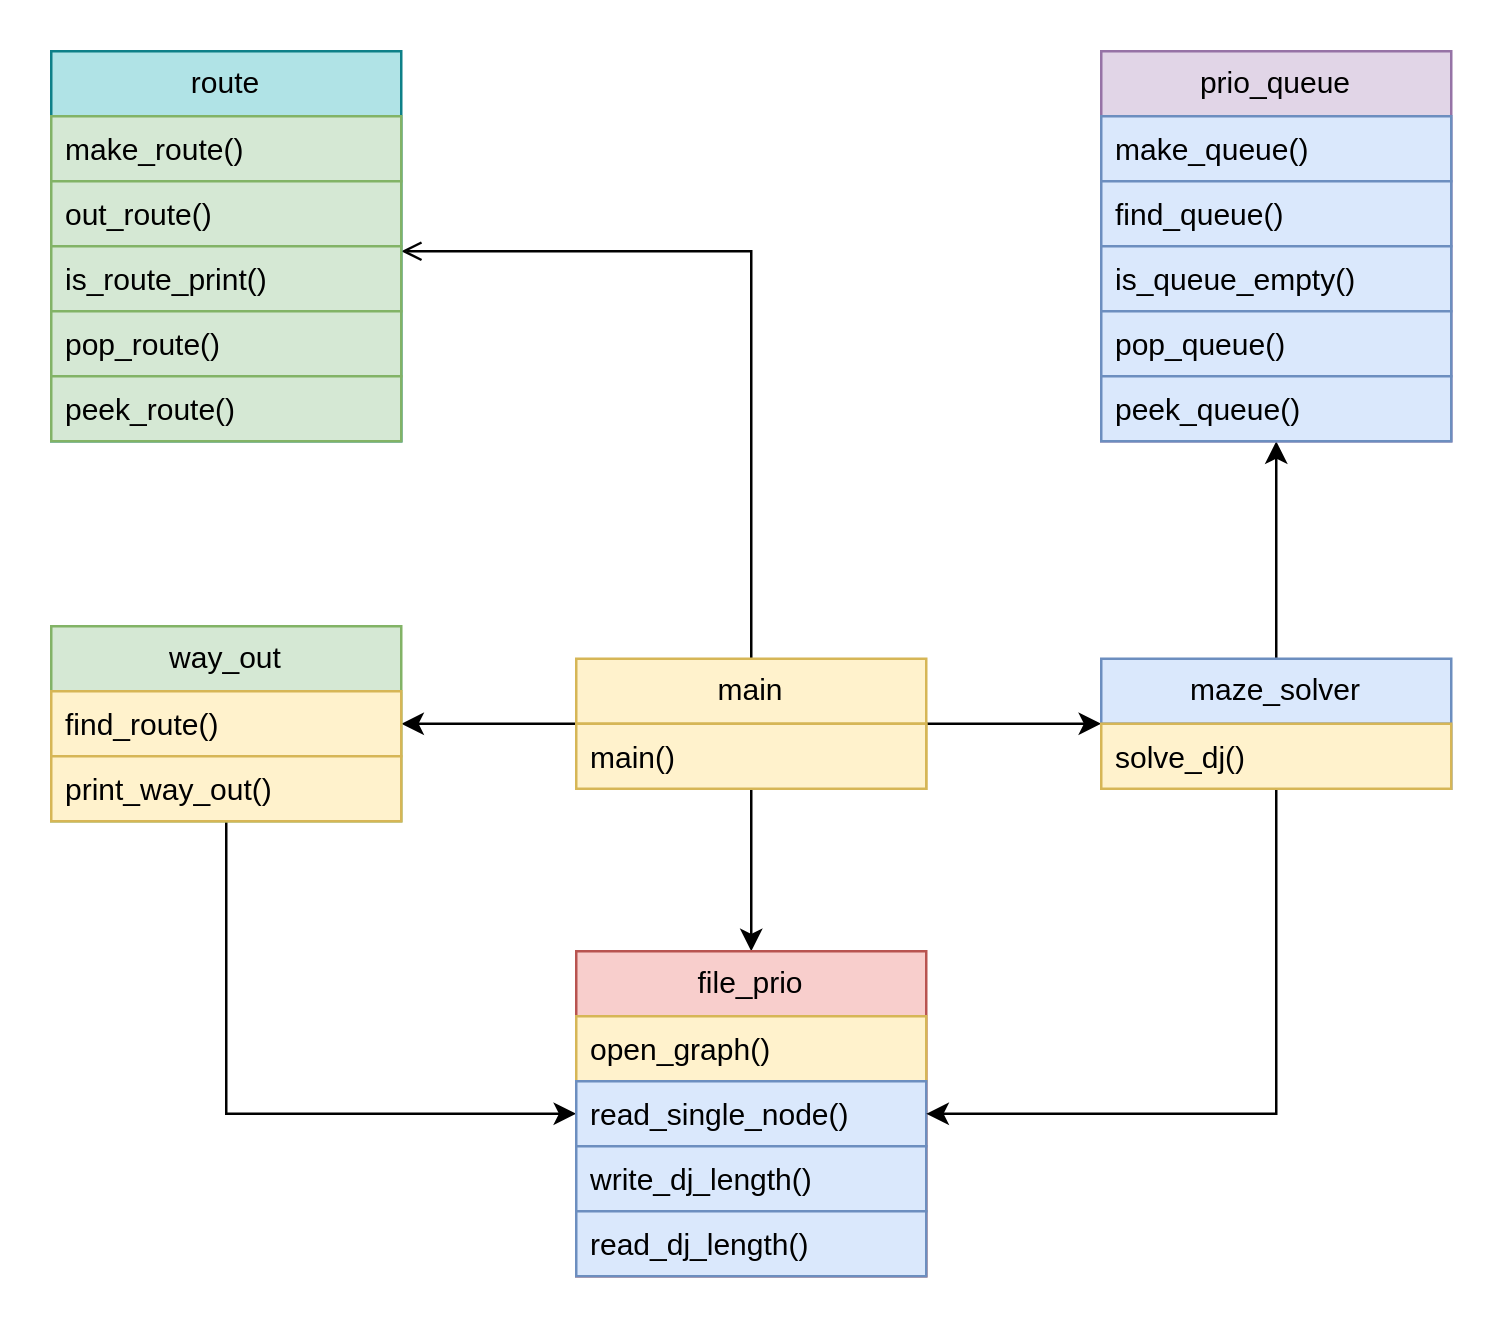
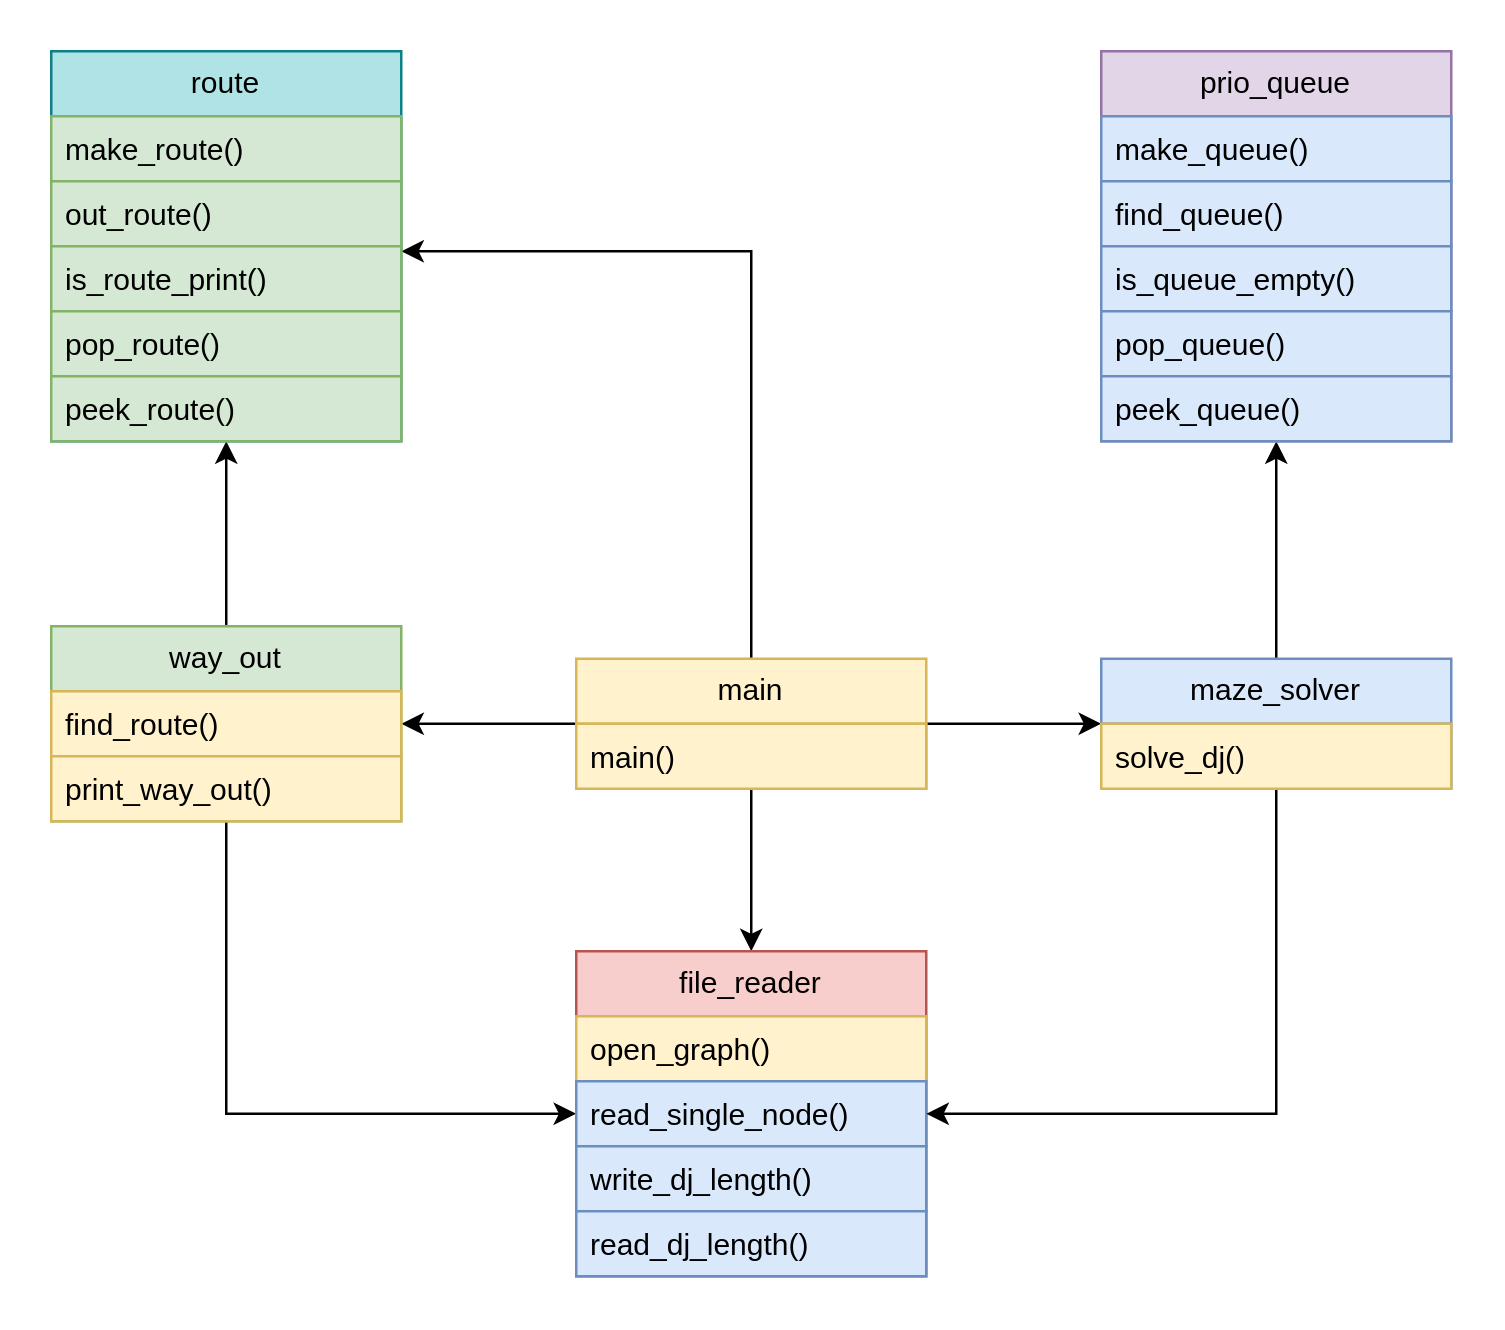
(415, 251) -> (419, 251)
none -> (226, 542)
(751, 984) -> (751, 984)
